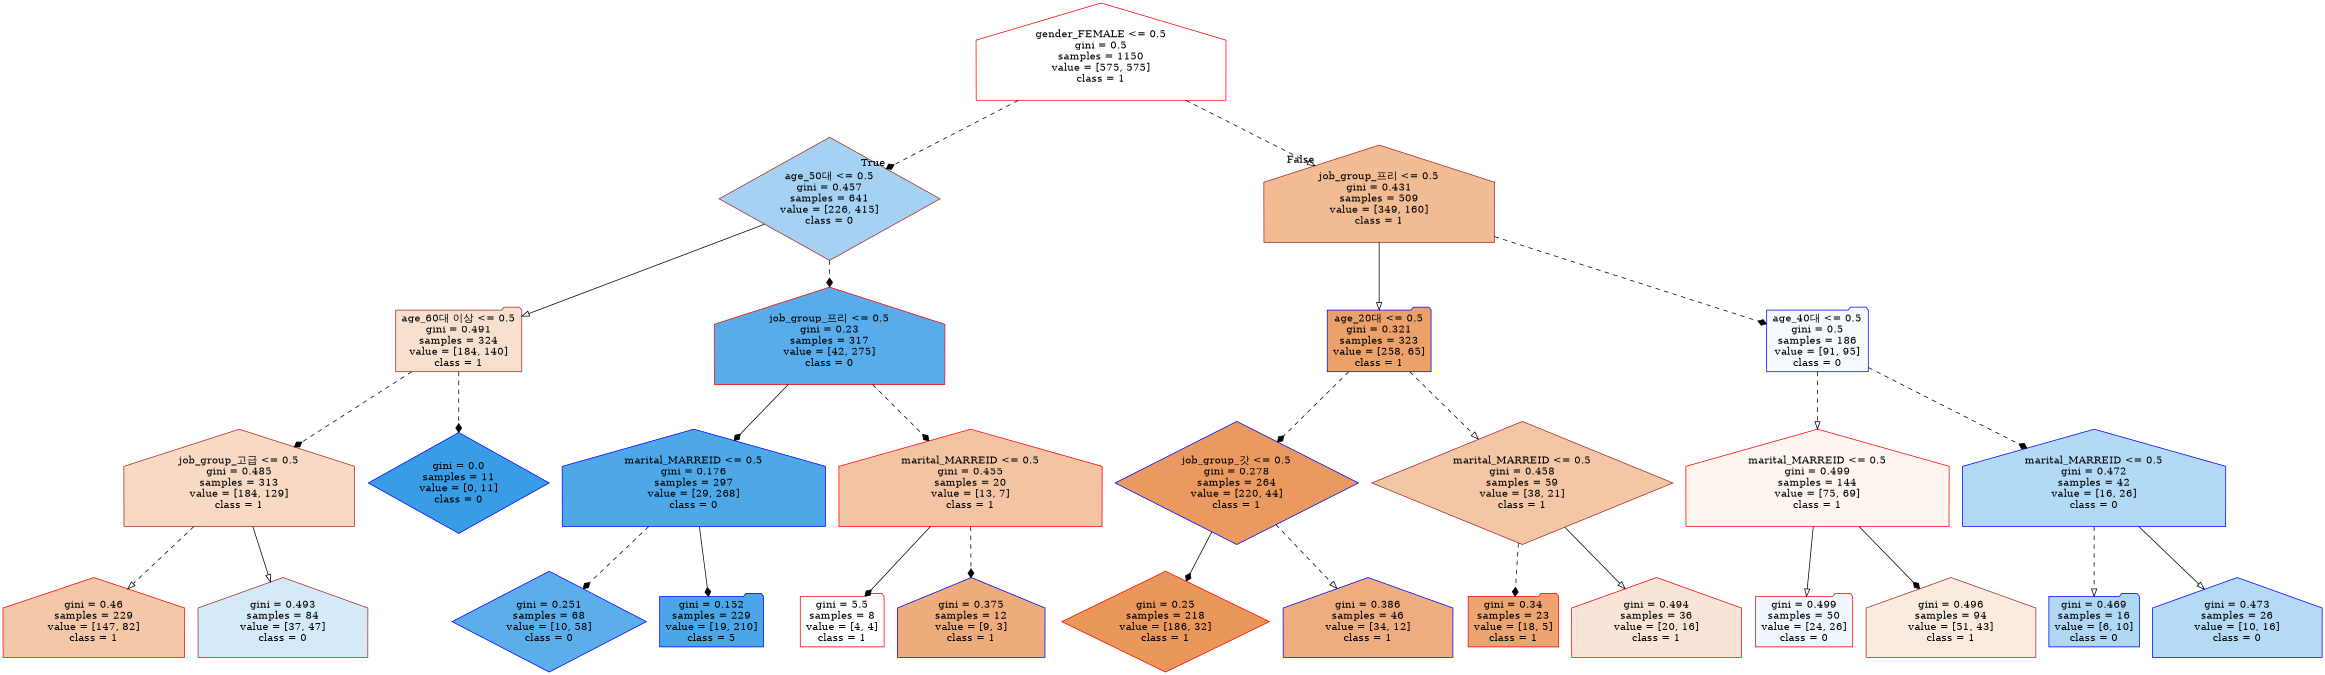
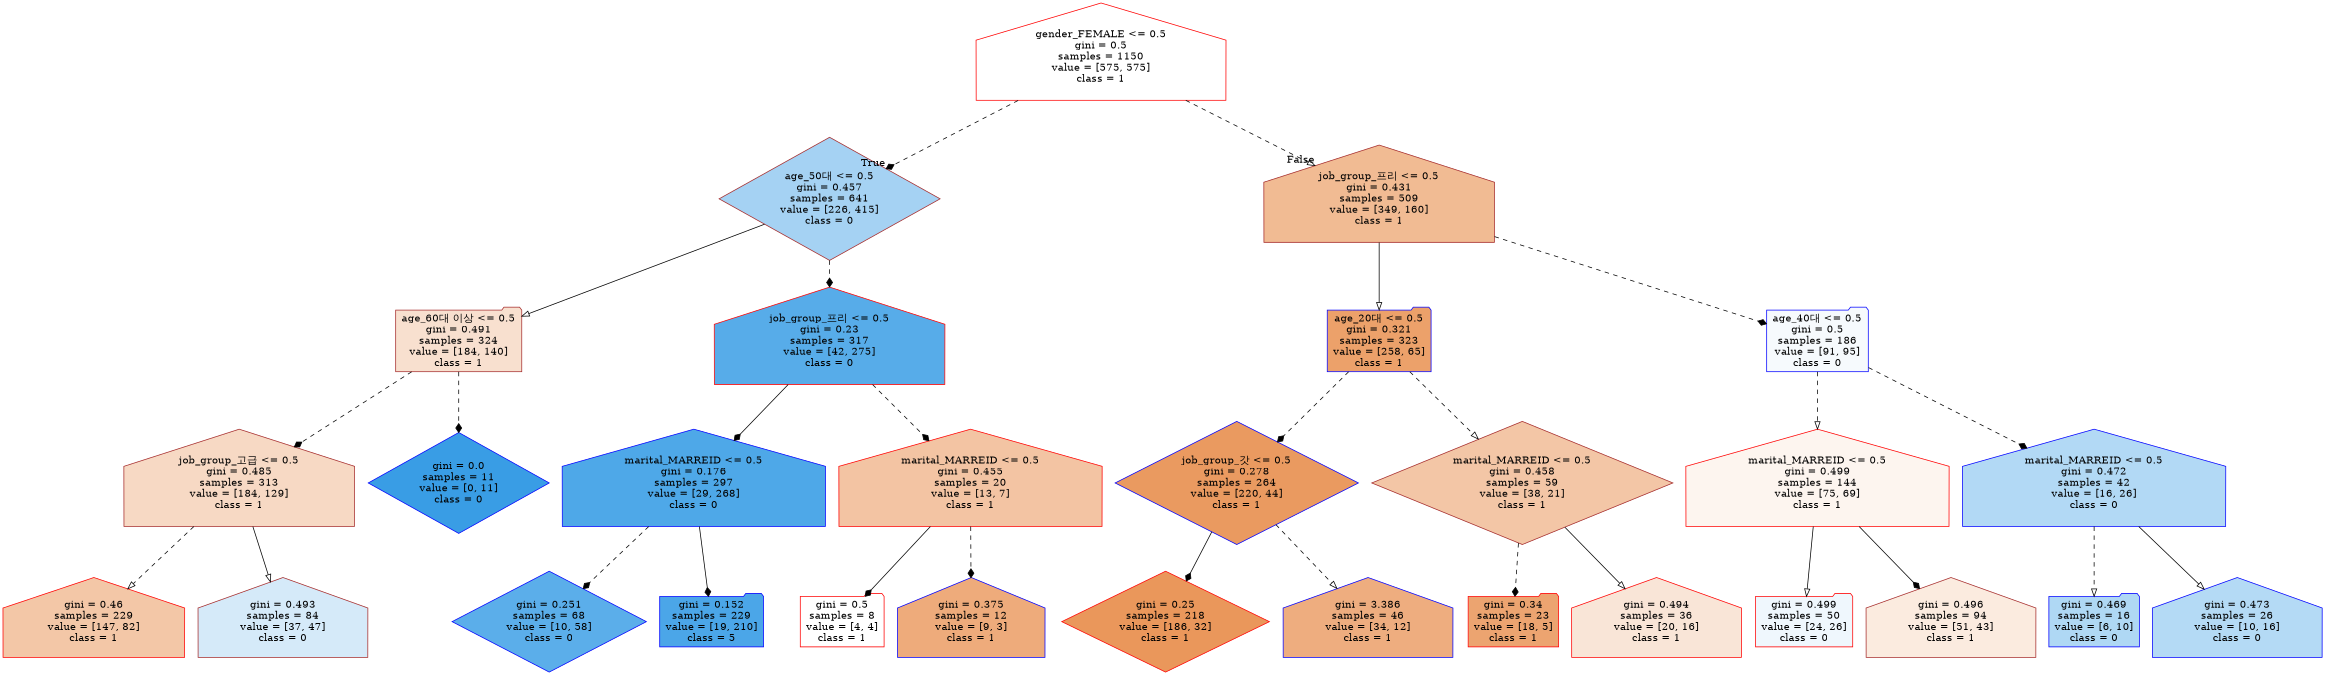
(842, 622) -> (842, 622)
(1368, 622) -> (1368, 622)
